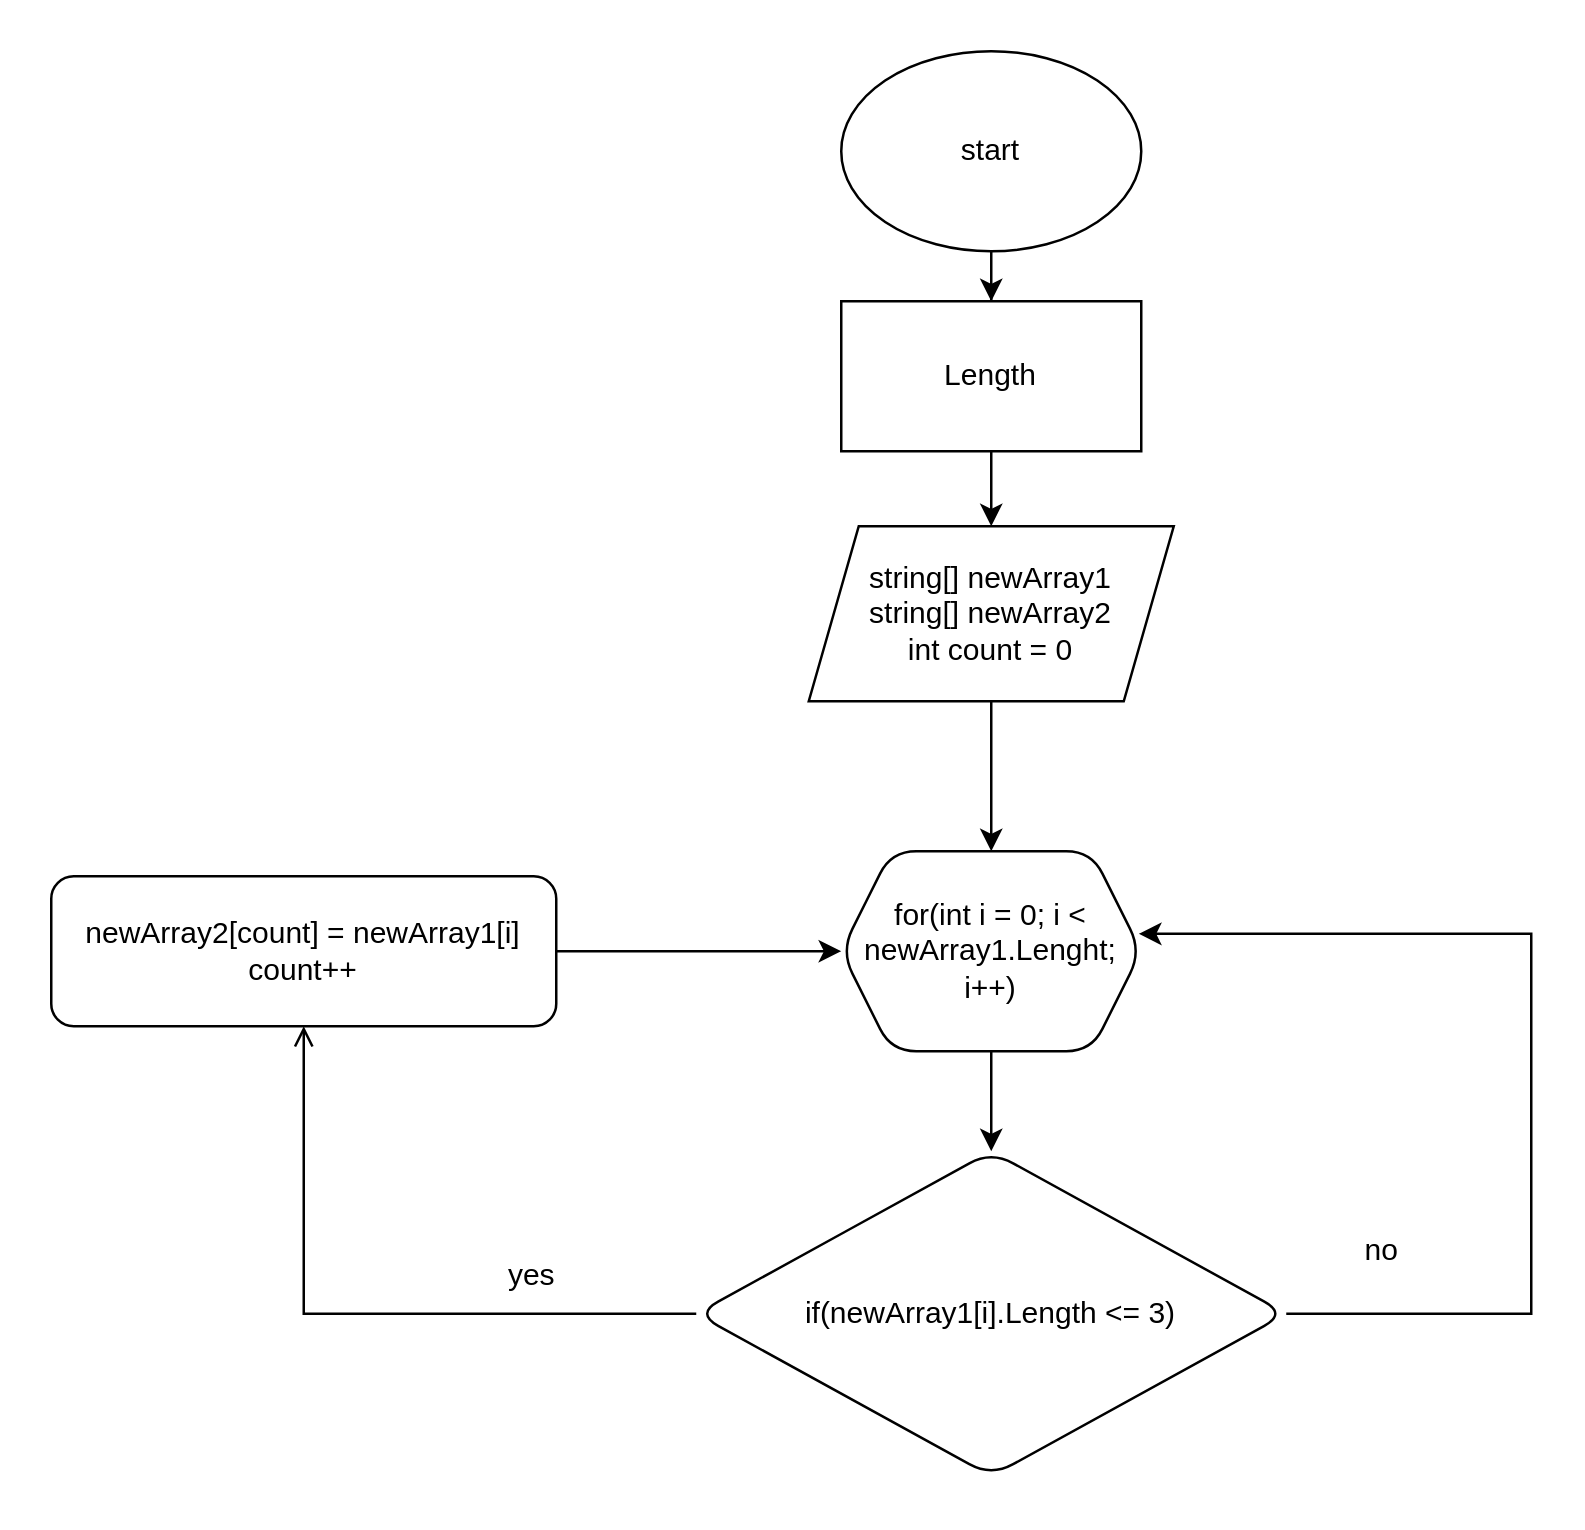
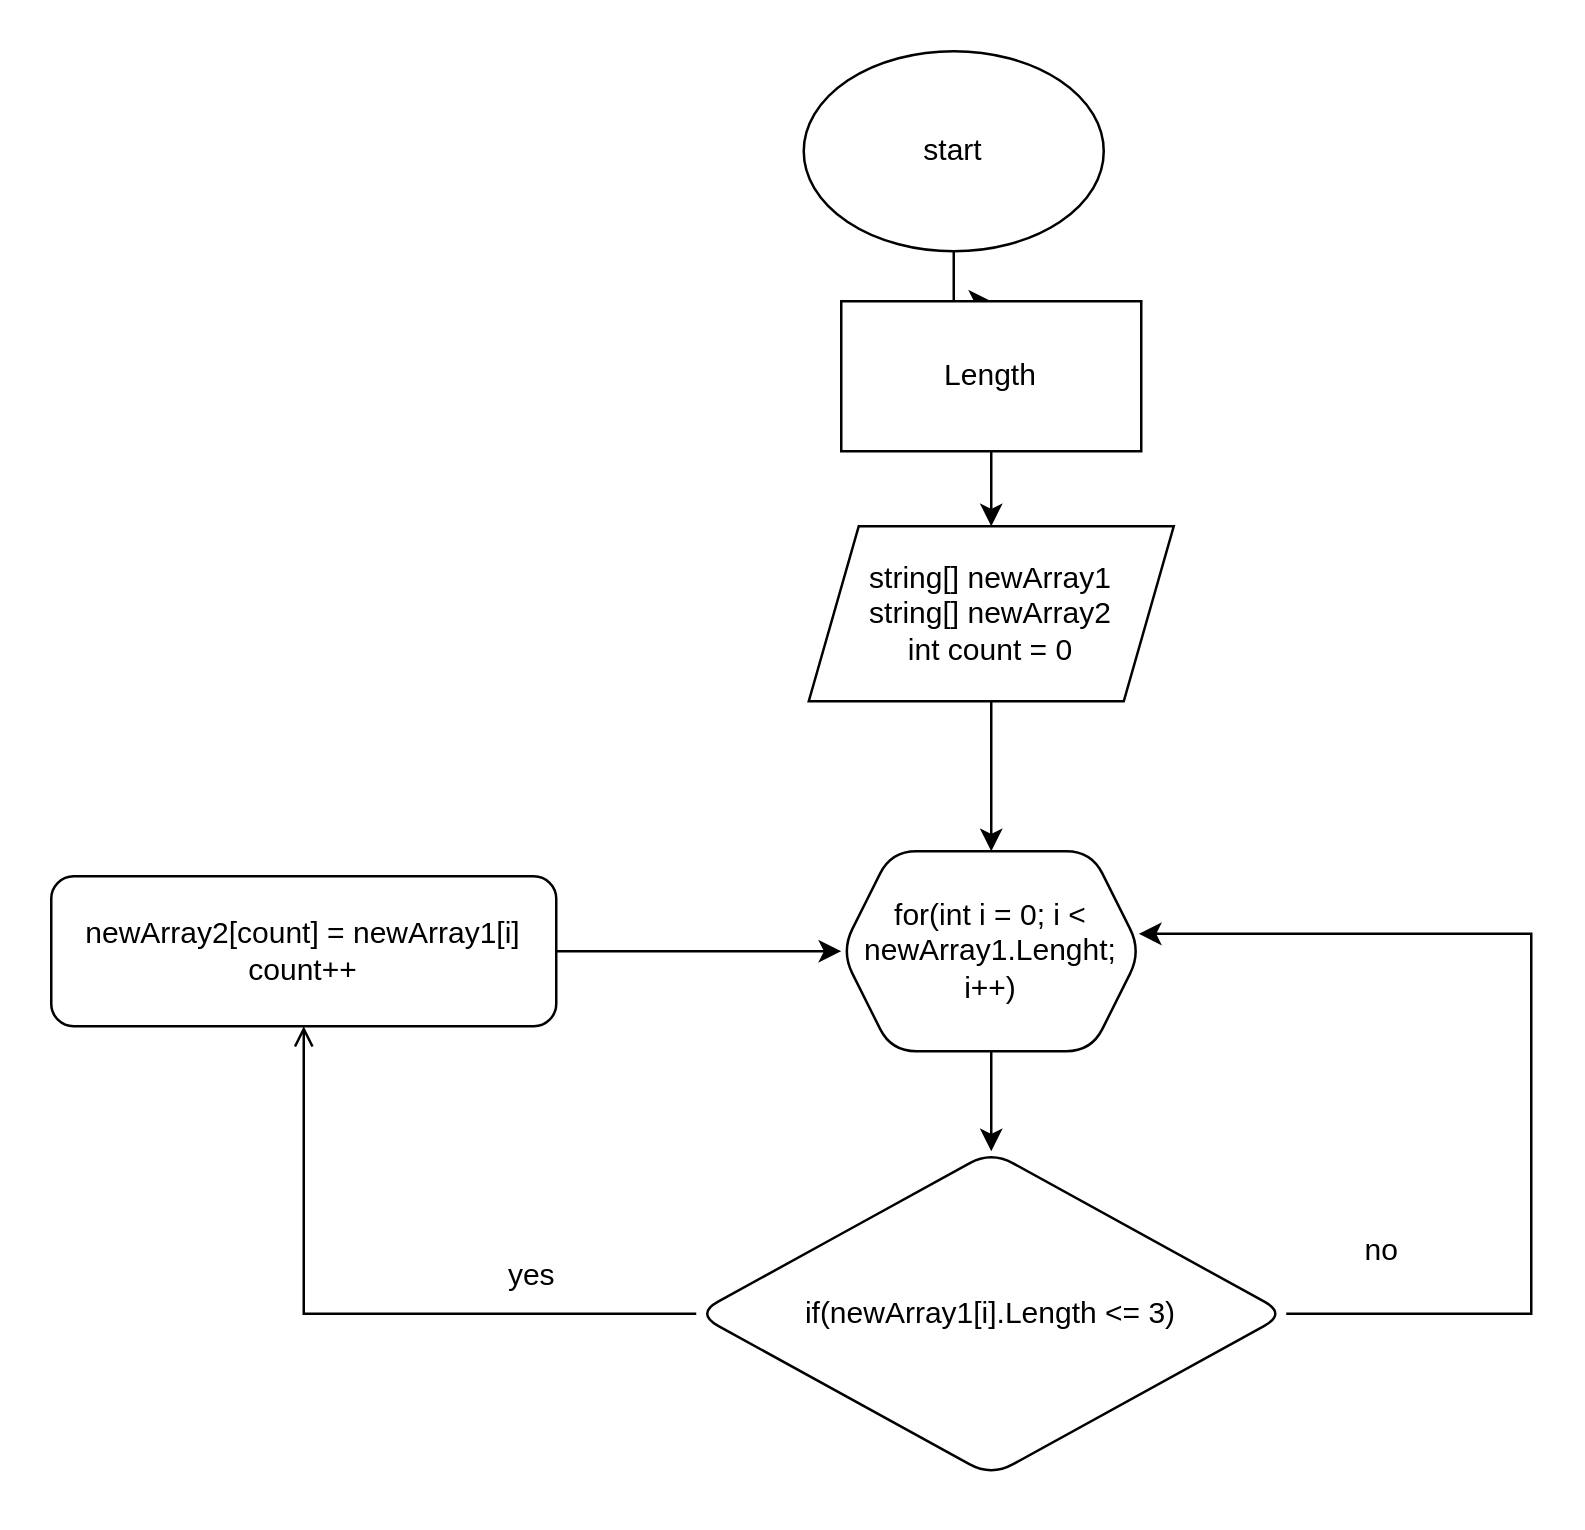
(991, 151) -> (954, 151)
